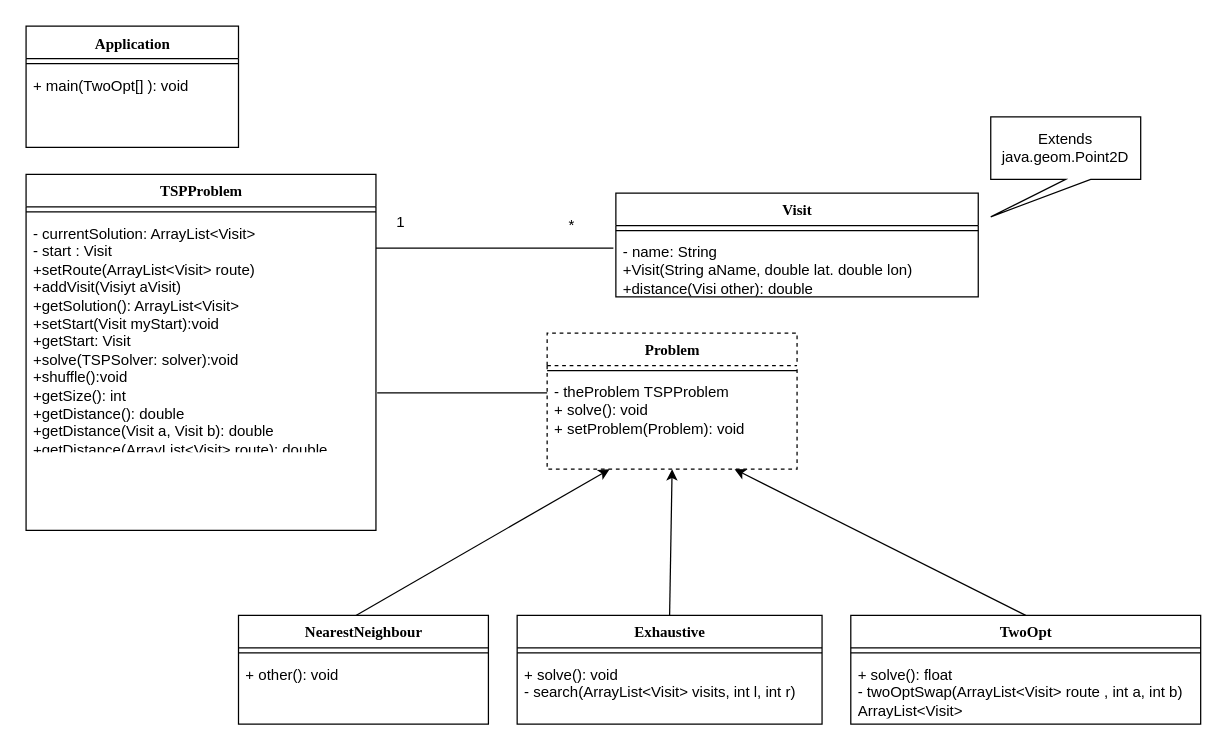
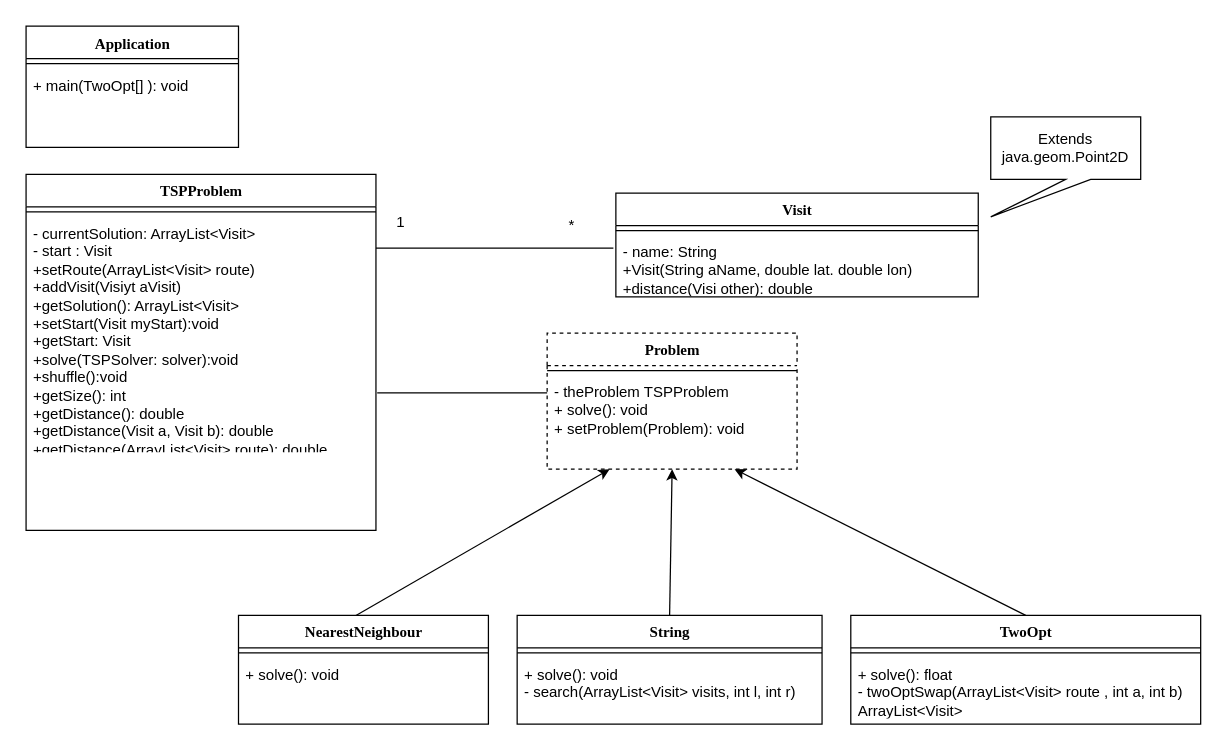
(670, 633) -> (670, 633)
(301, 676) -> (299, 676)
